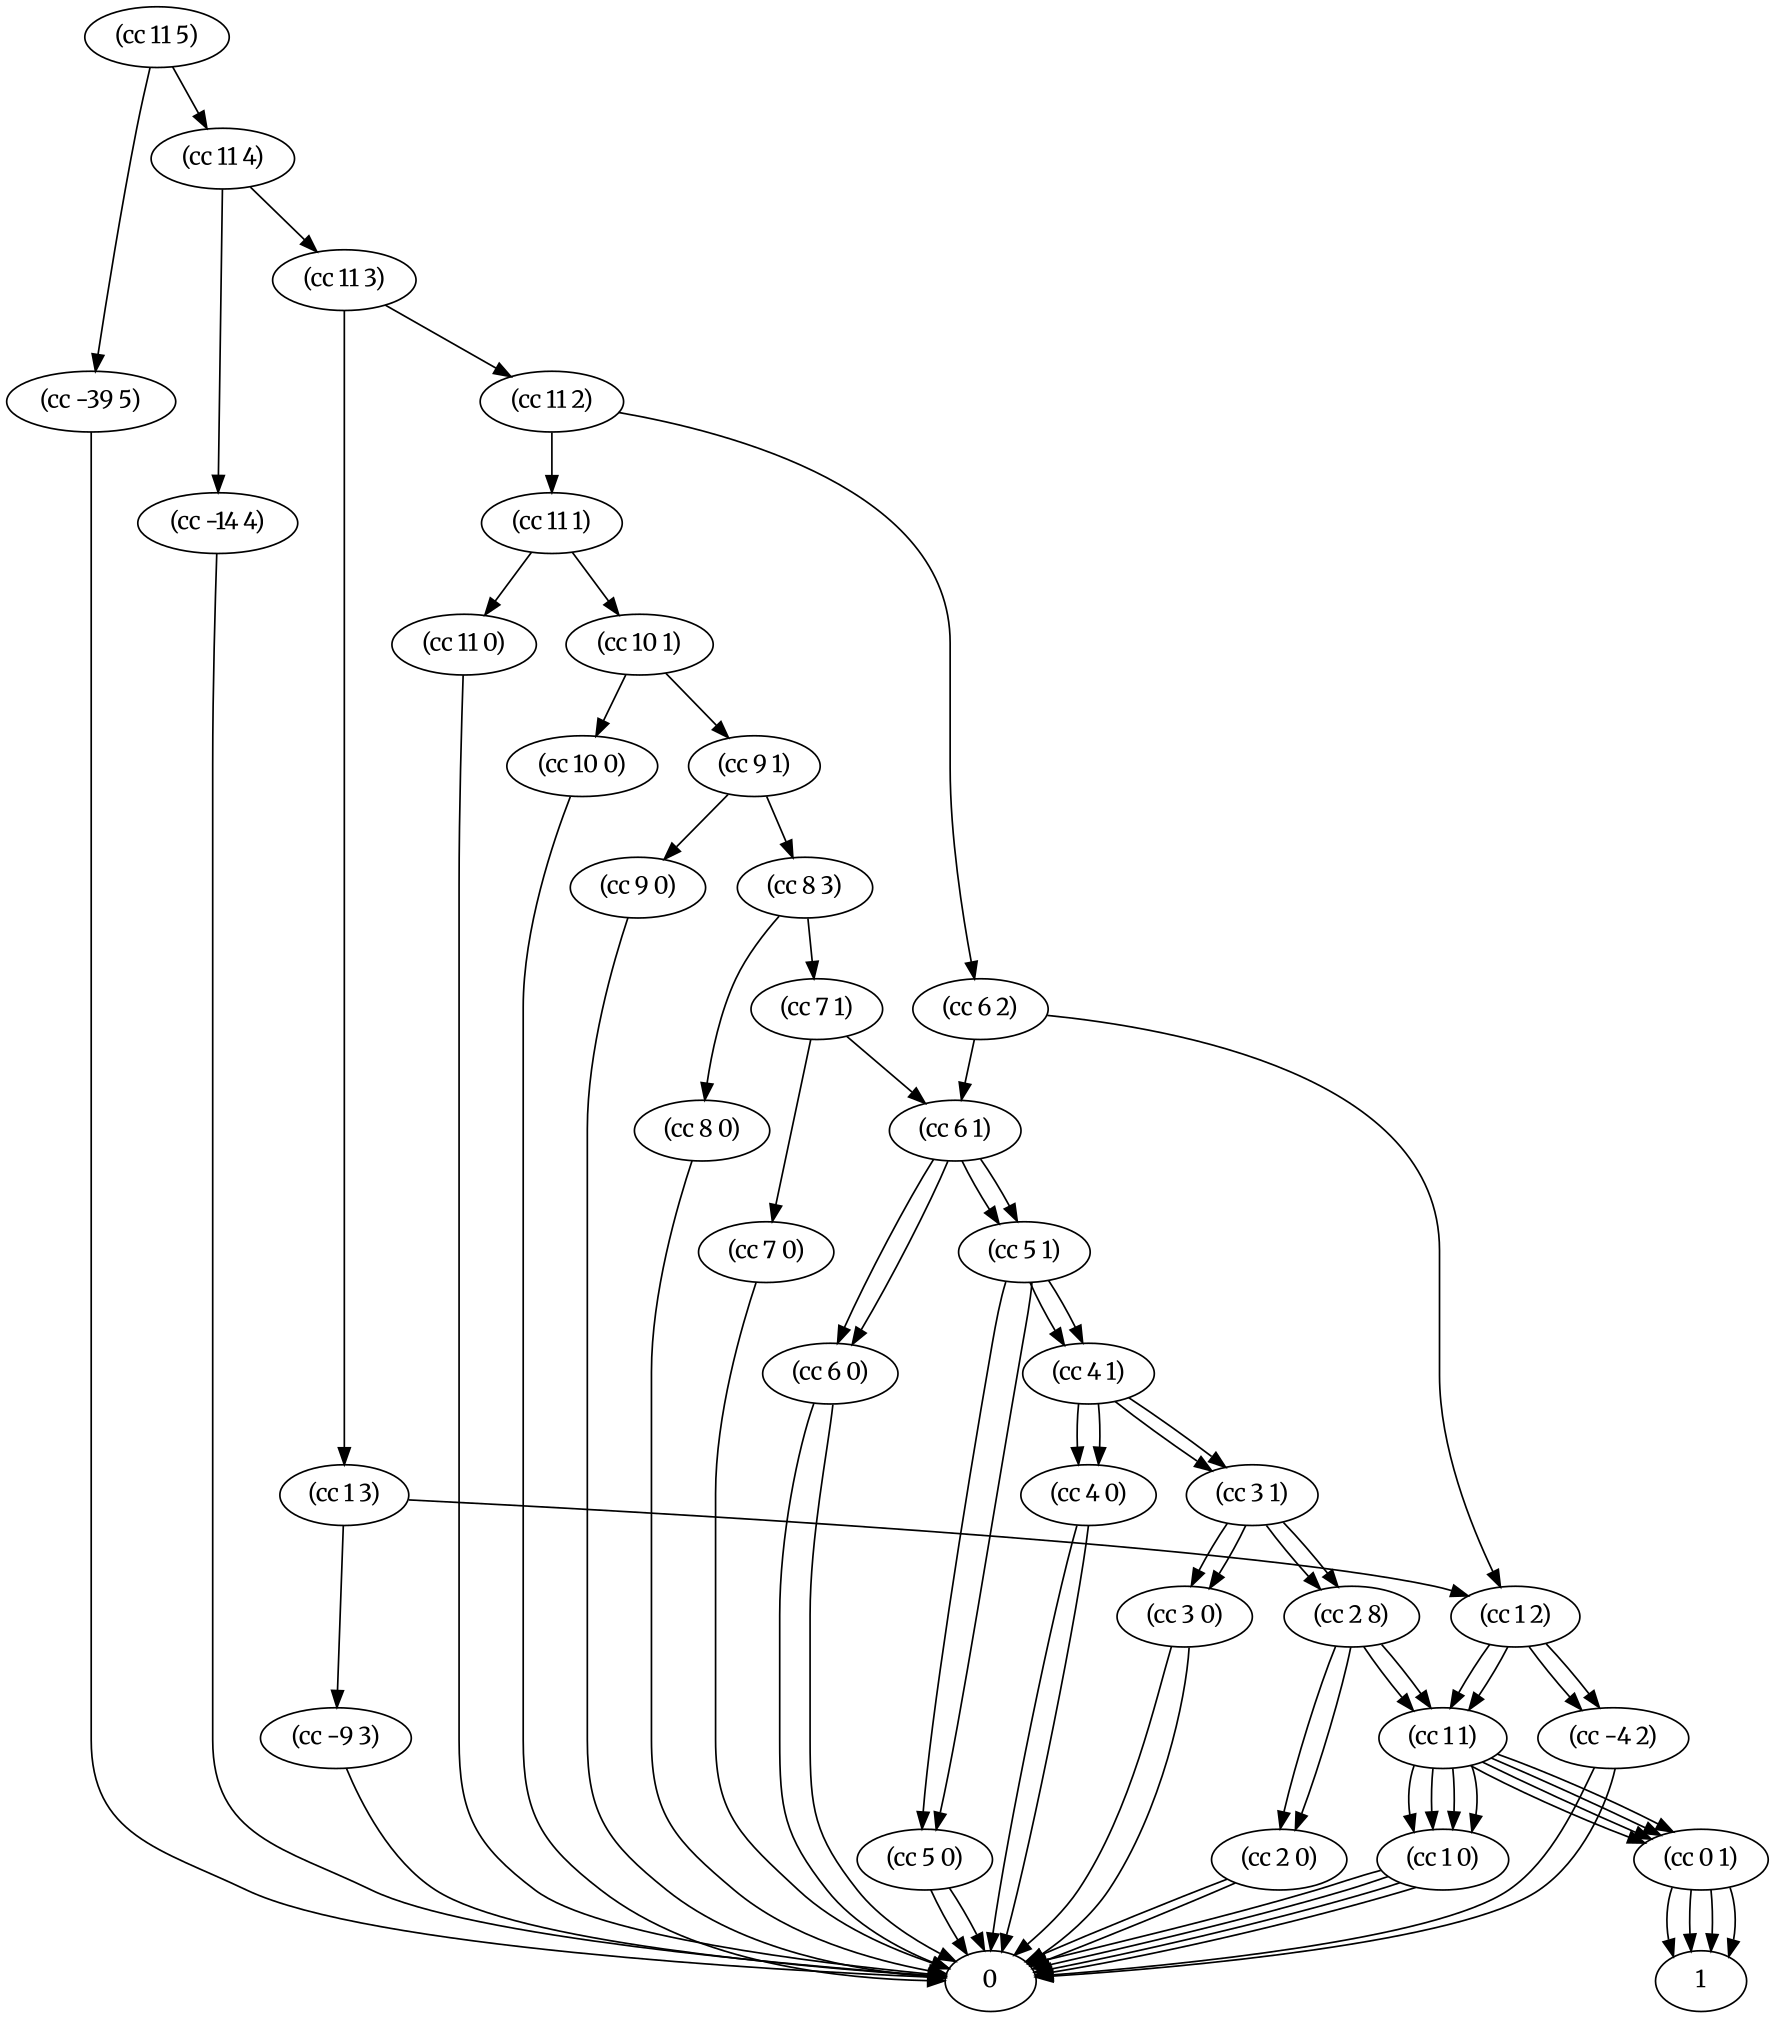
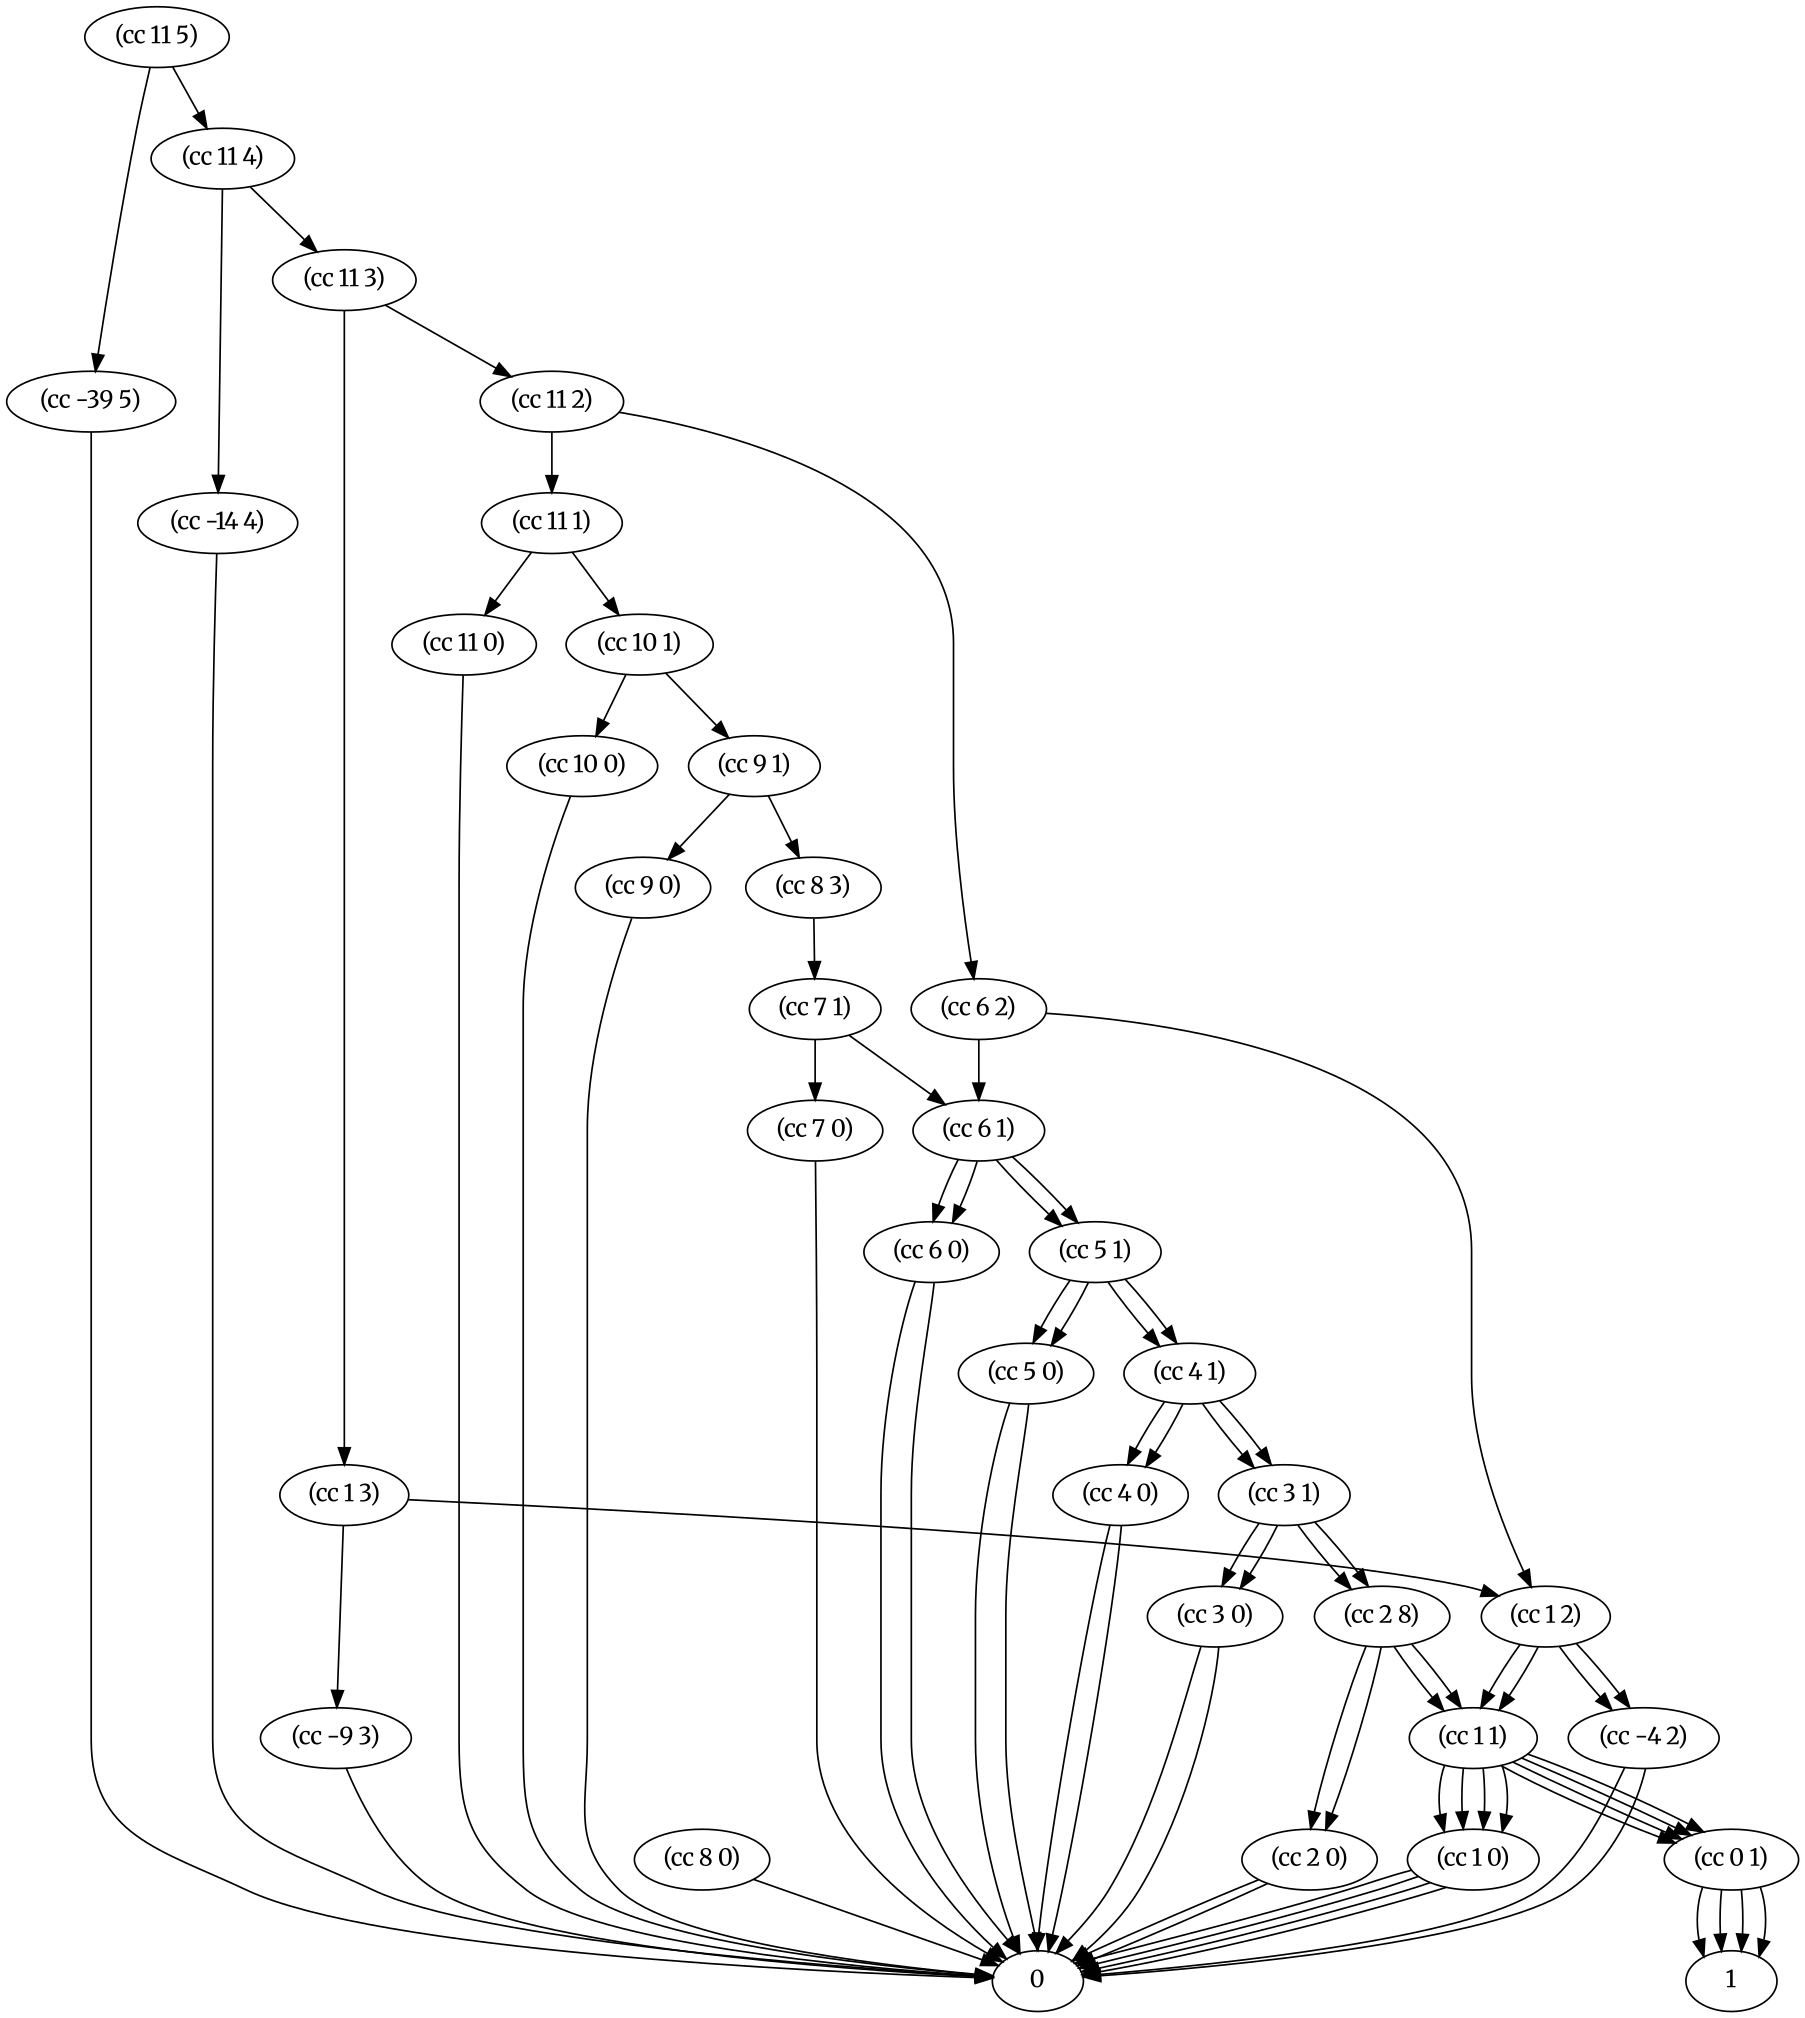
(729, 994) -> none
